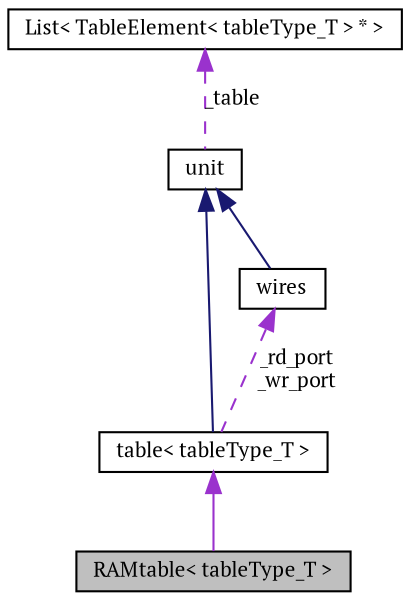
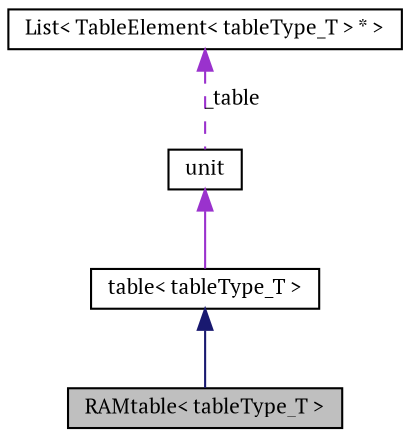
(283, 289) -> none
(210, 322) -> (205, 240)
(213, 522) -> (205, 359)
